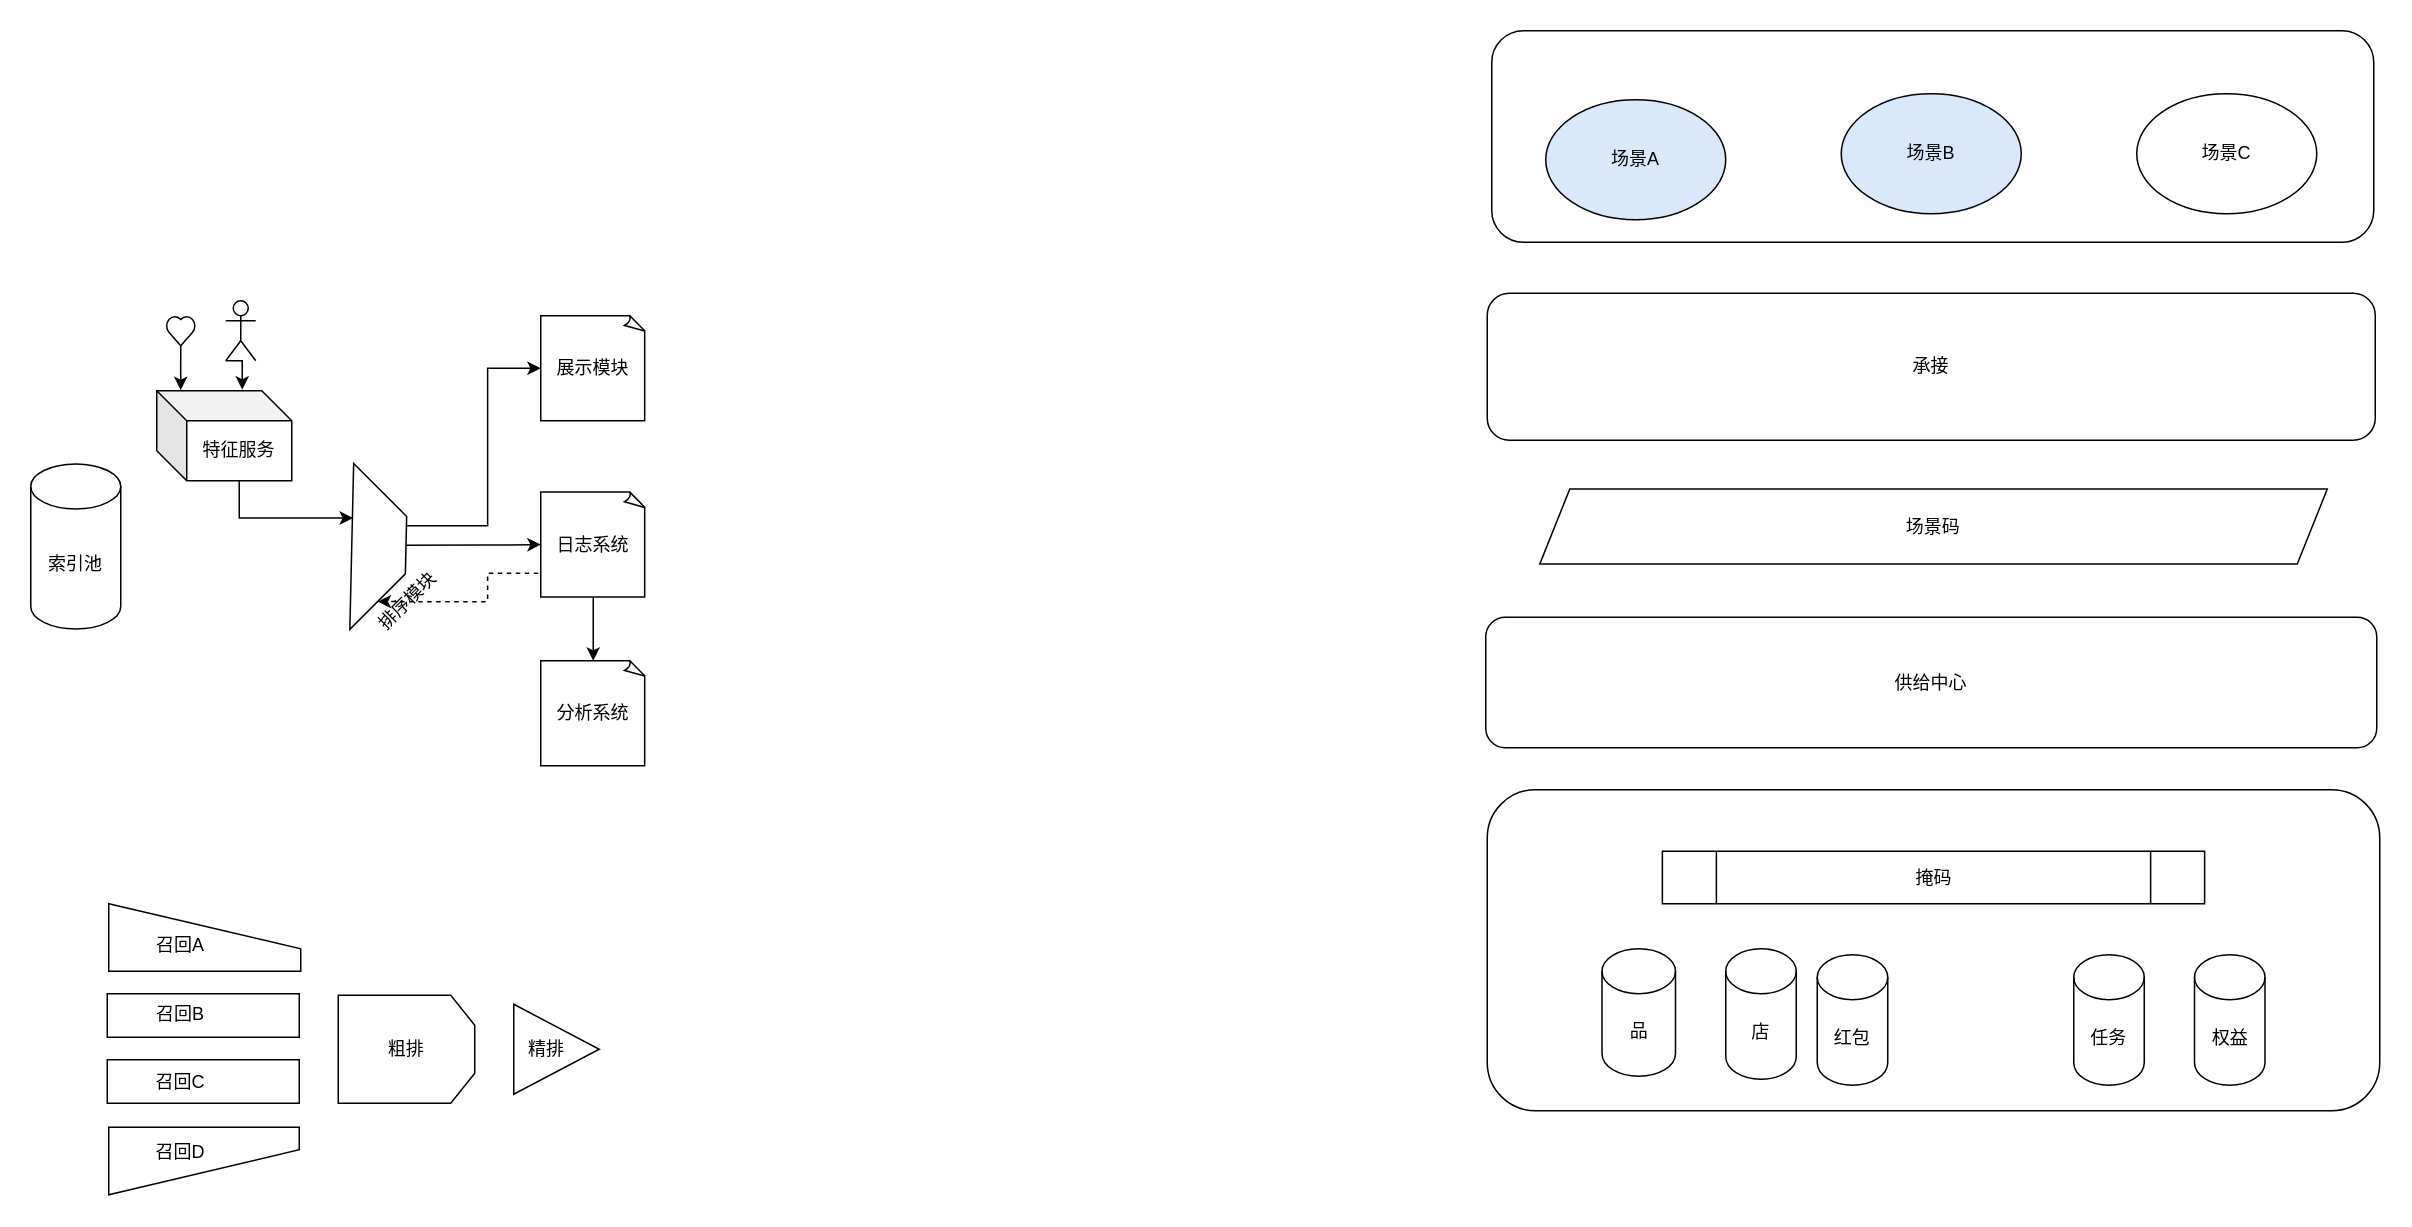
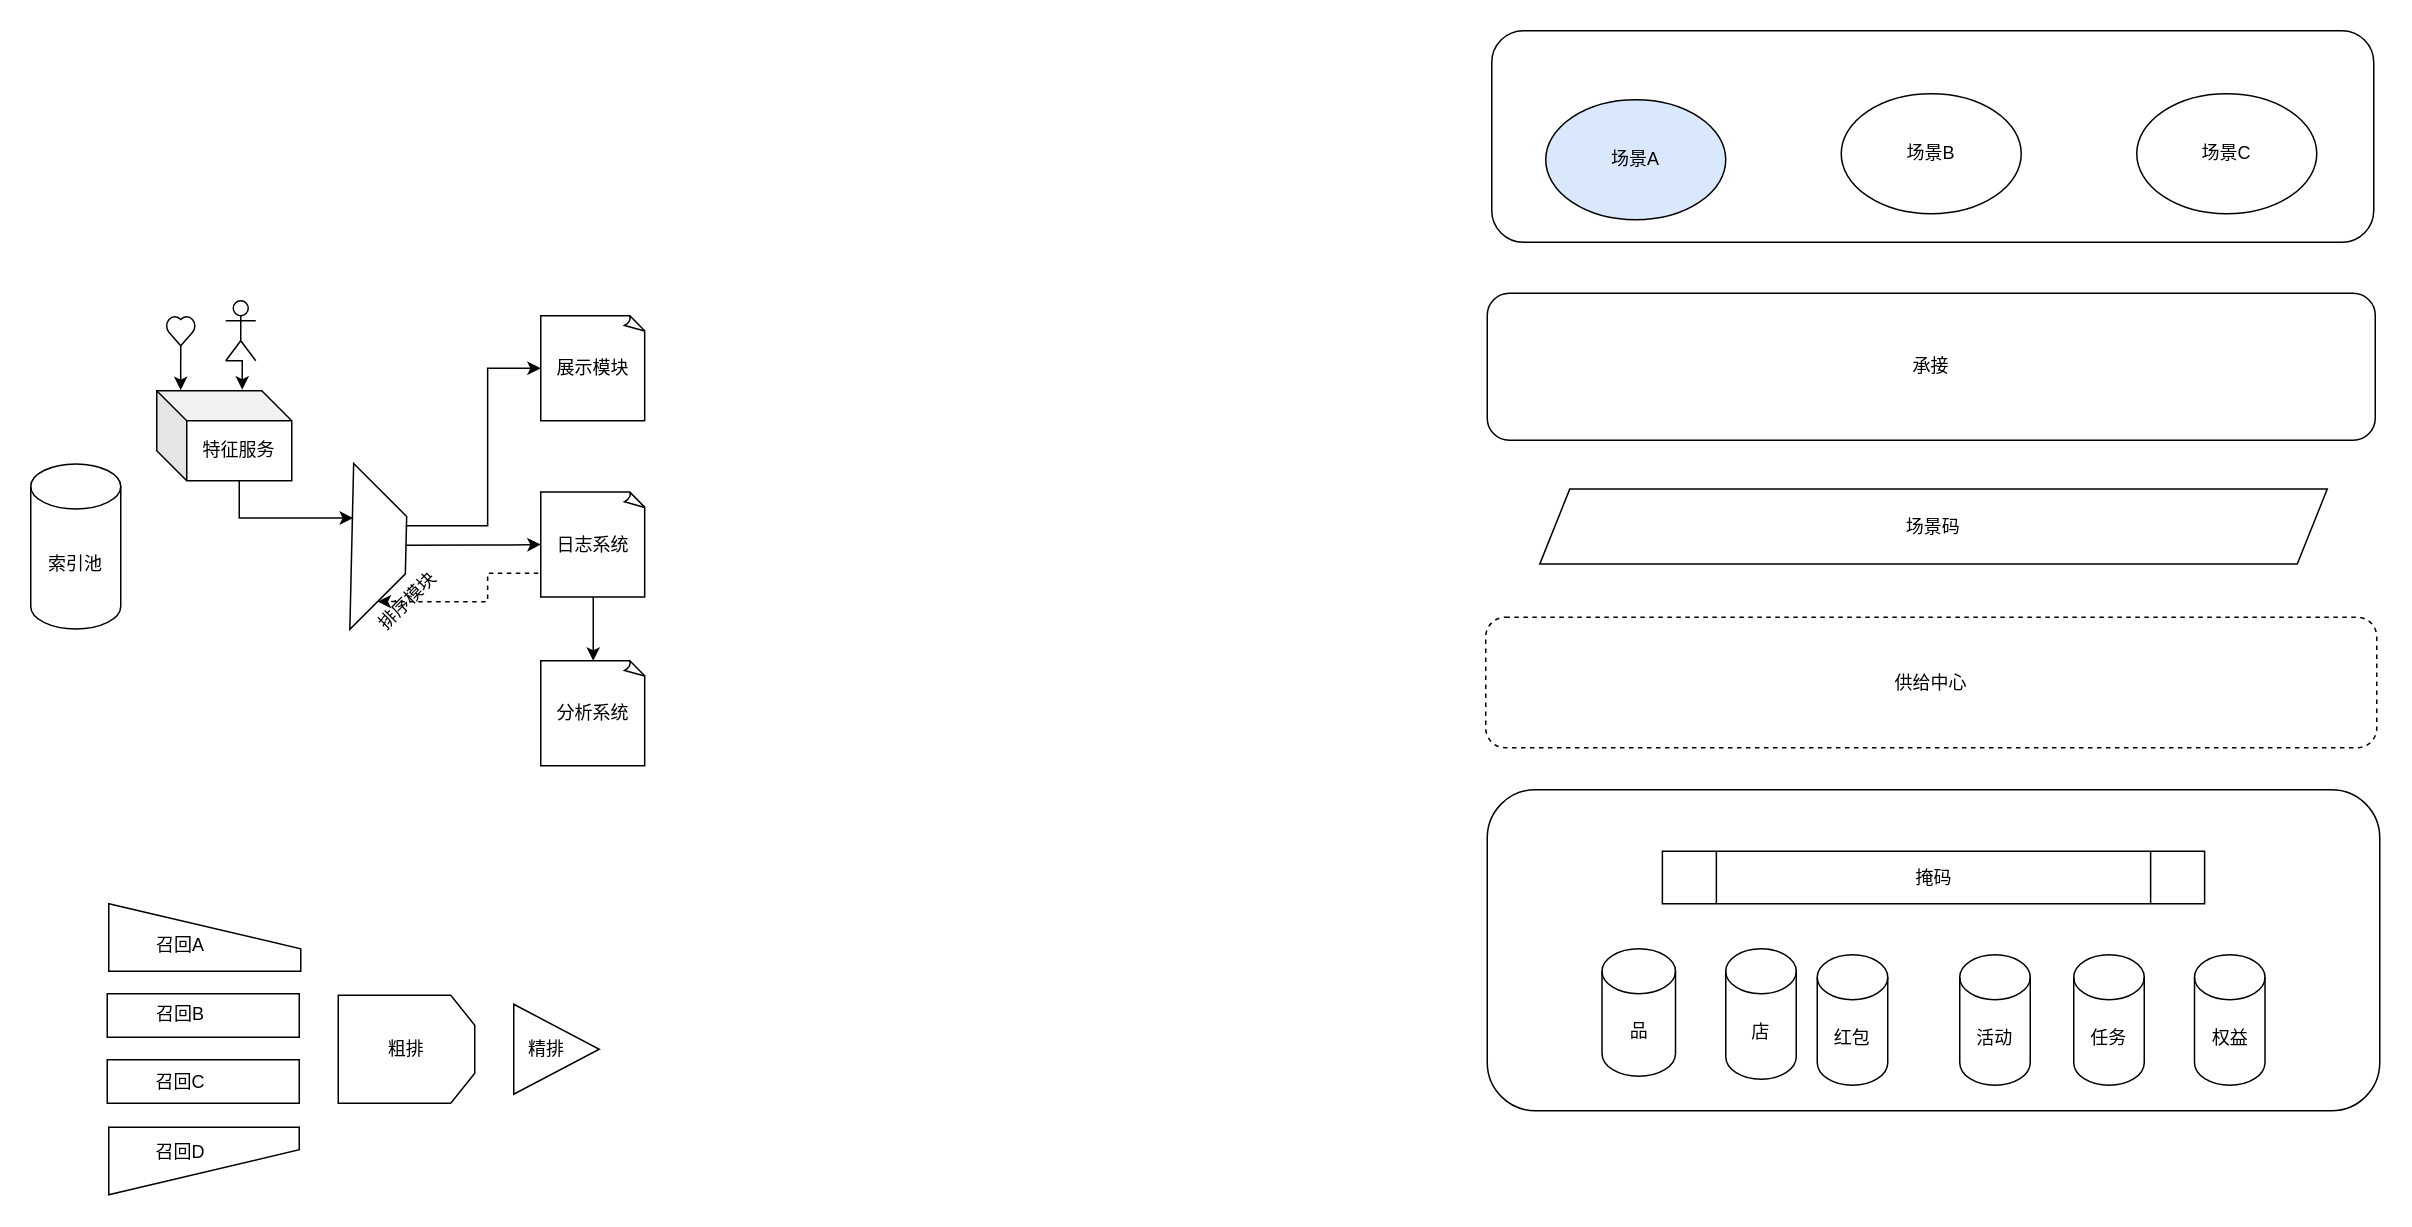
(1931, 154) -> (1931, 154)
(1931, 683) -> (1931, 683)
none -> (1995, 1020)
